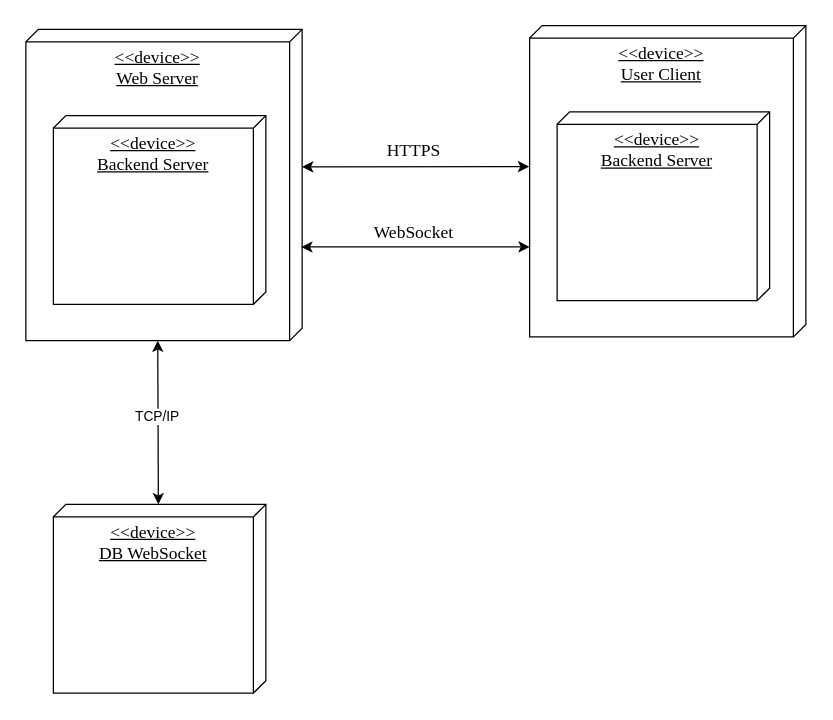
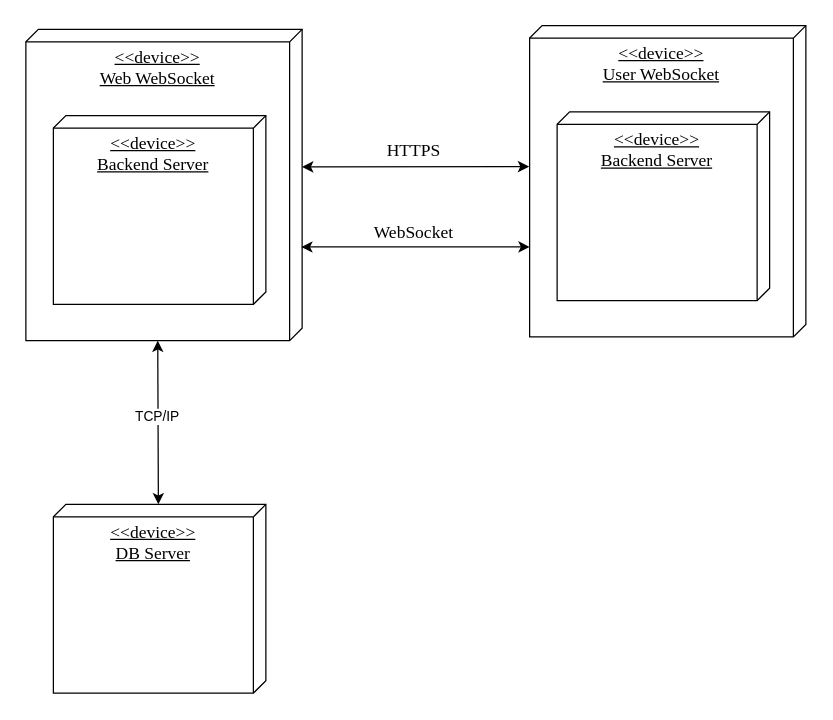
(661, 65) -> (661, 65)
(158, 69) -> (158, 69)
(153, 544) -> (153, 544)
